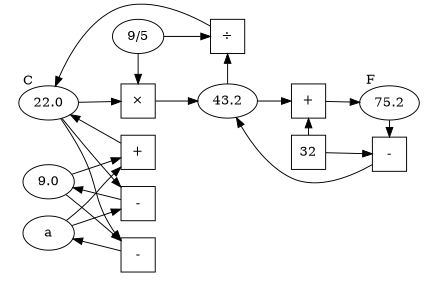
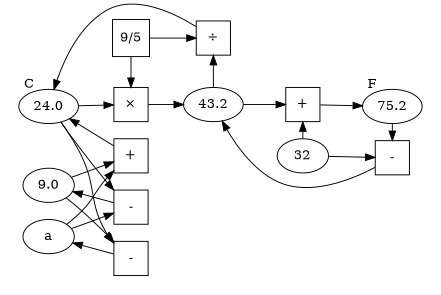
(138, 36) -> (131, 38)
(49, 103) -> (49, 106)
(309, 152) -> (303, 156)
